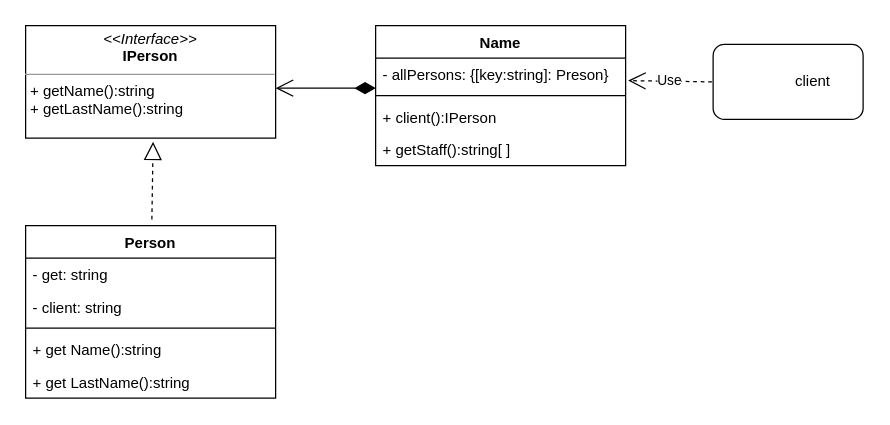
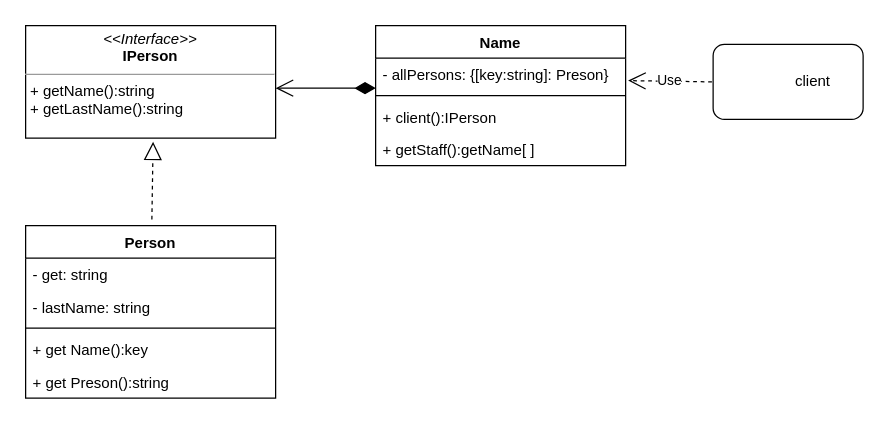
(467, 150) -> (473, 150)
(88, 308) -> (98, 308)
(105, 350) -> (94, 350)
(121, 383) -> (113, 383)
